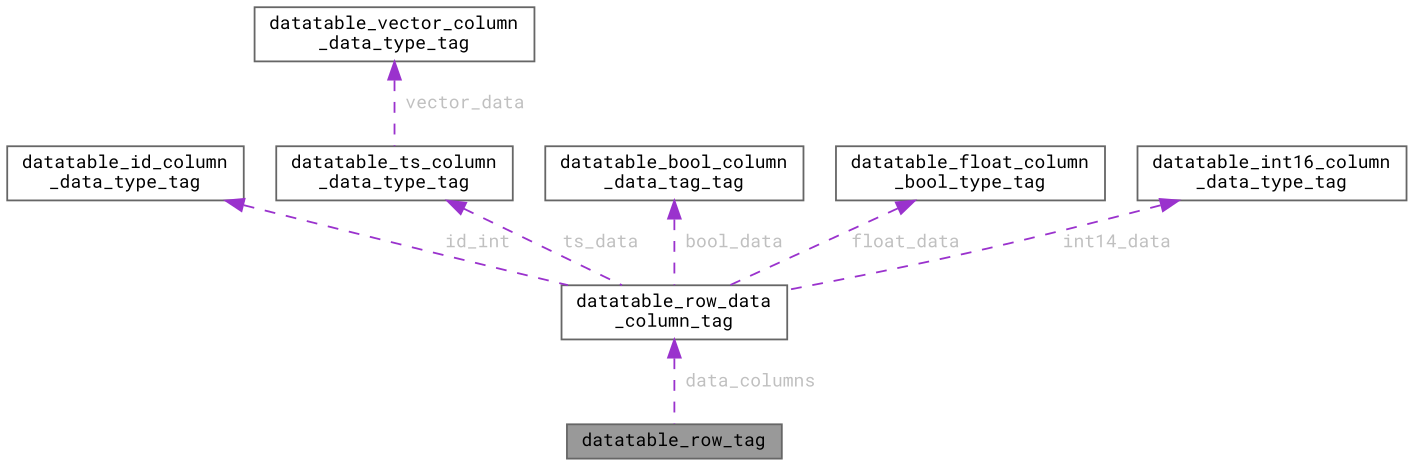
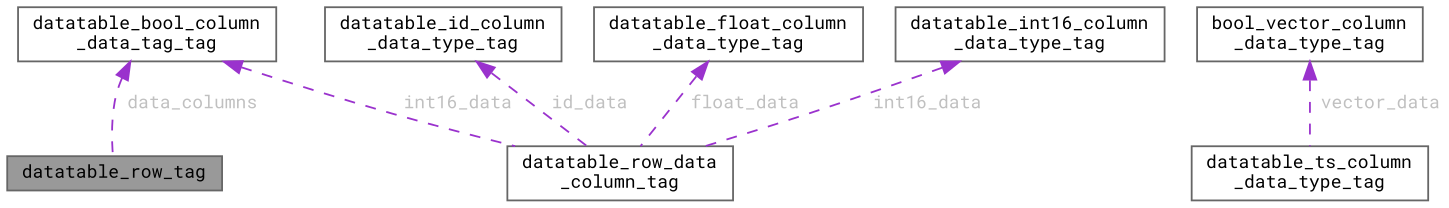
(395, 34) -> (1310, 34)
(970, 173) -> (729, 34)
(473, 243) -> (585, 104)
(729, 243) -> (453, 104)
(1112, 243) -> (923, 104)
(543, 247) -> none
(674, 391) -> (113, 116)
